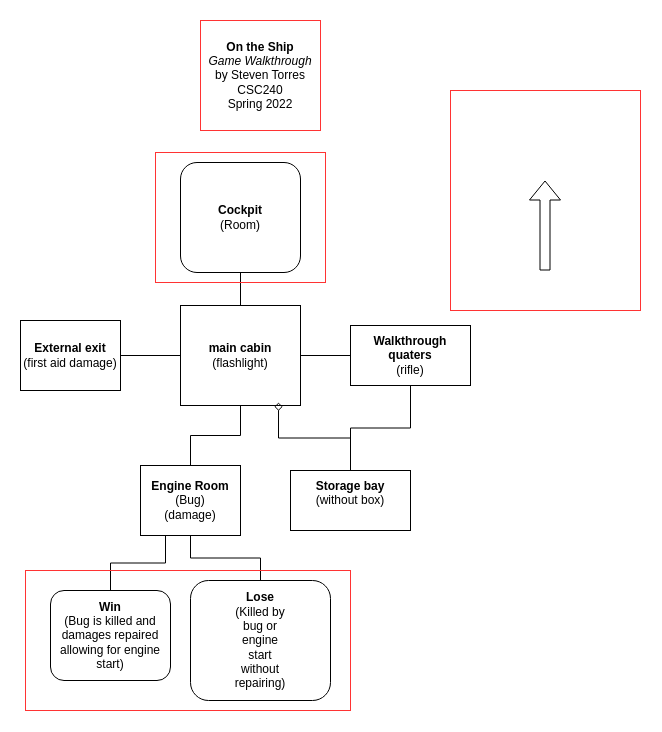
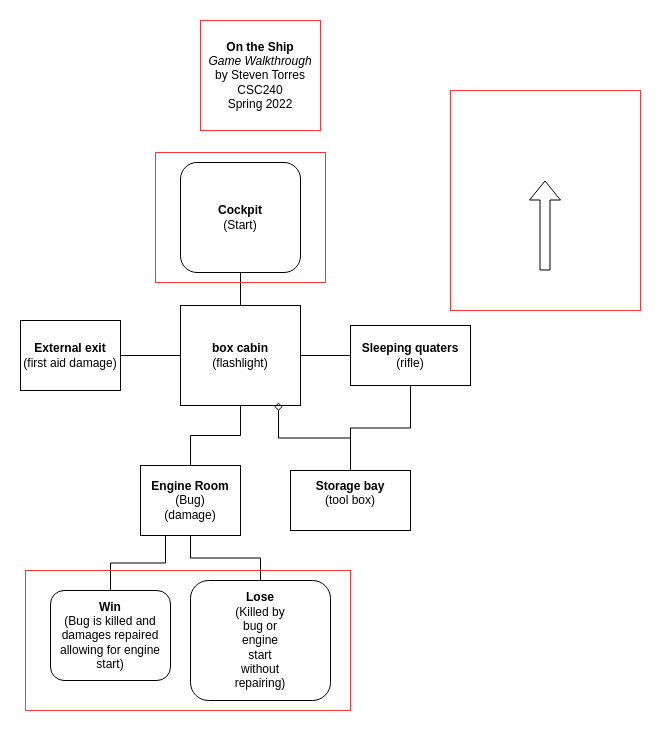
(241, 218) -> (241, 218)
(241, 356) -> (241, 356)
(411, 356) -> (411, 356)
(351, 501) -> (351, 501)
